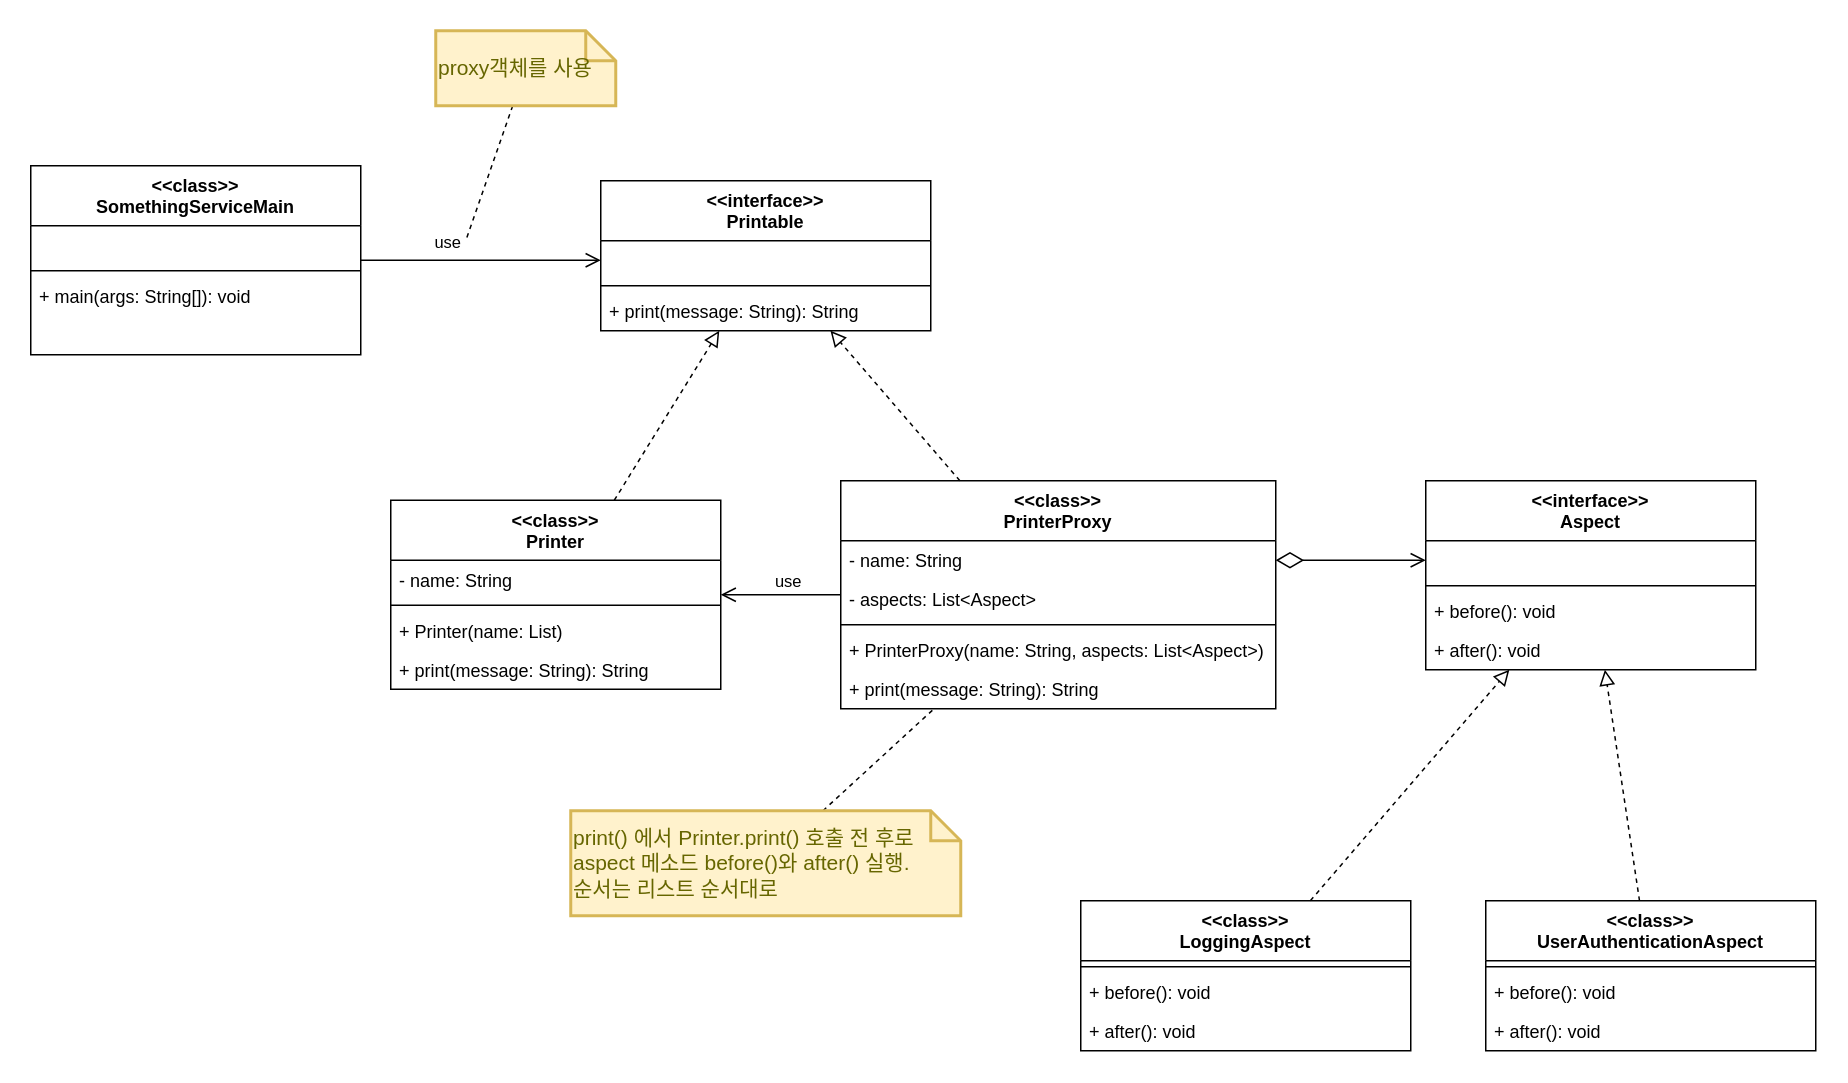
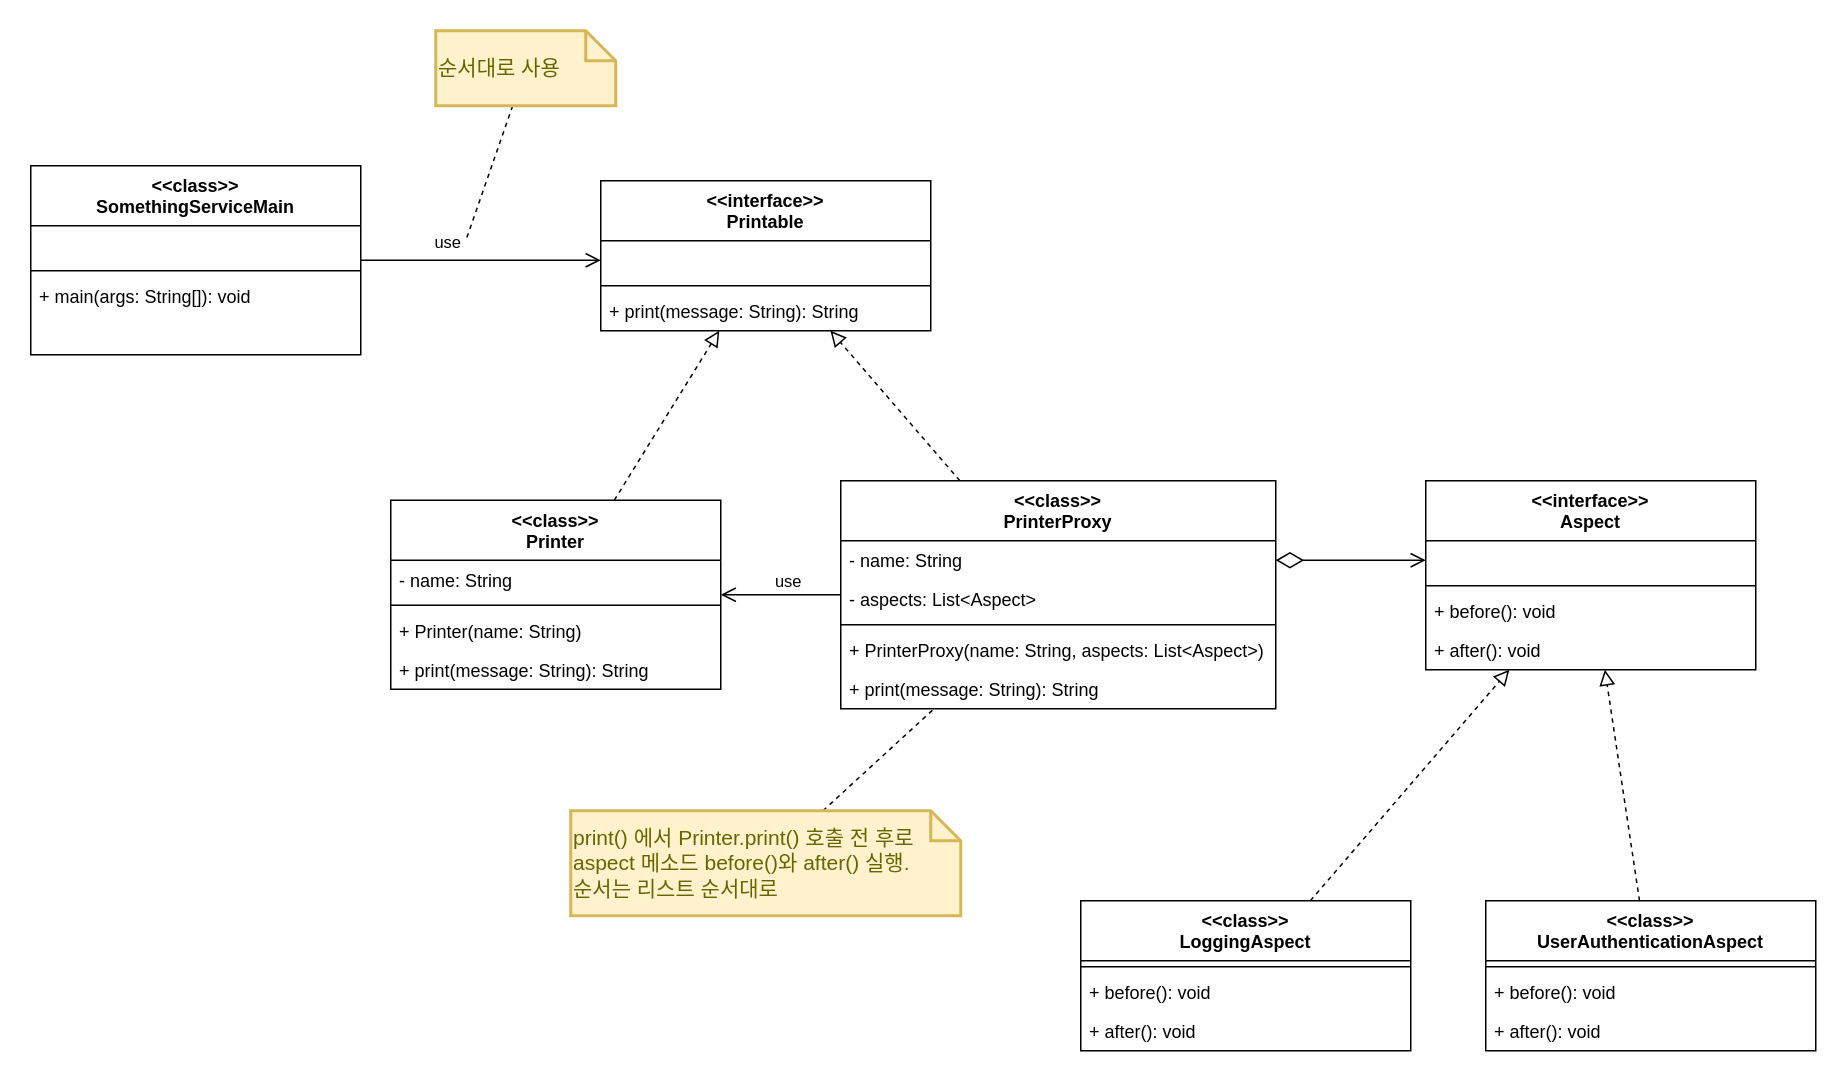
(524, 68) -> (505, 68)
(493, 632) -> (503, 632)
